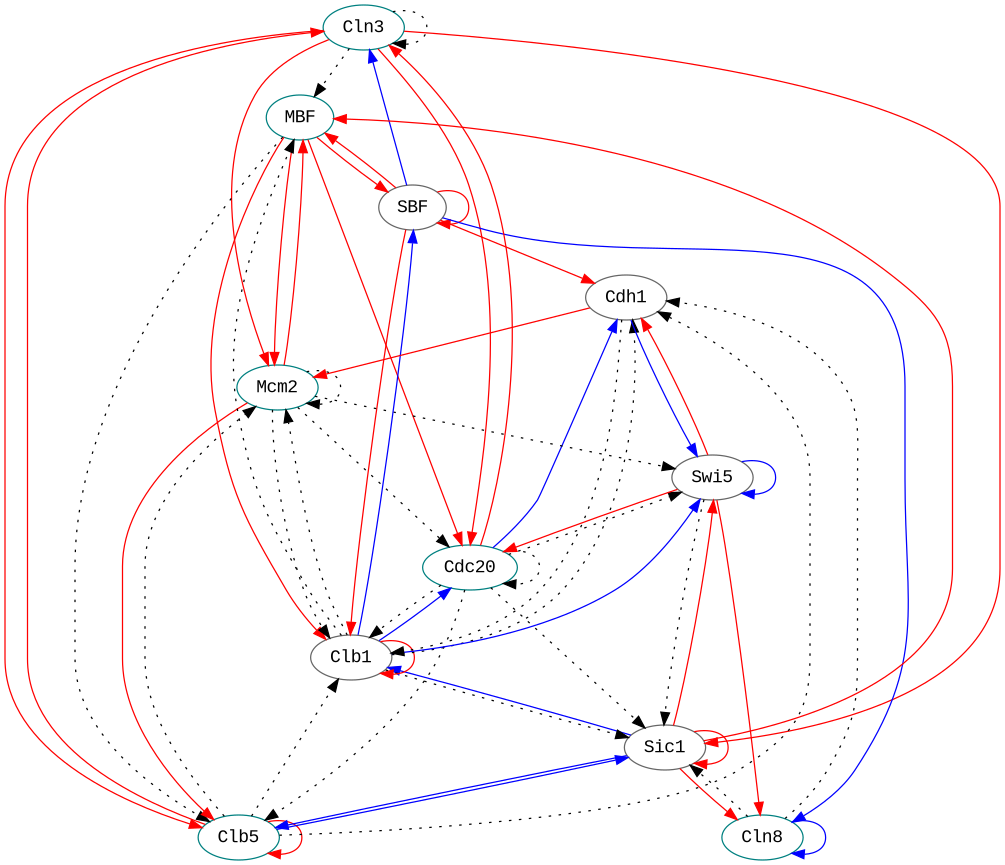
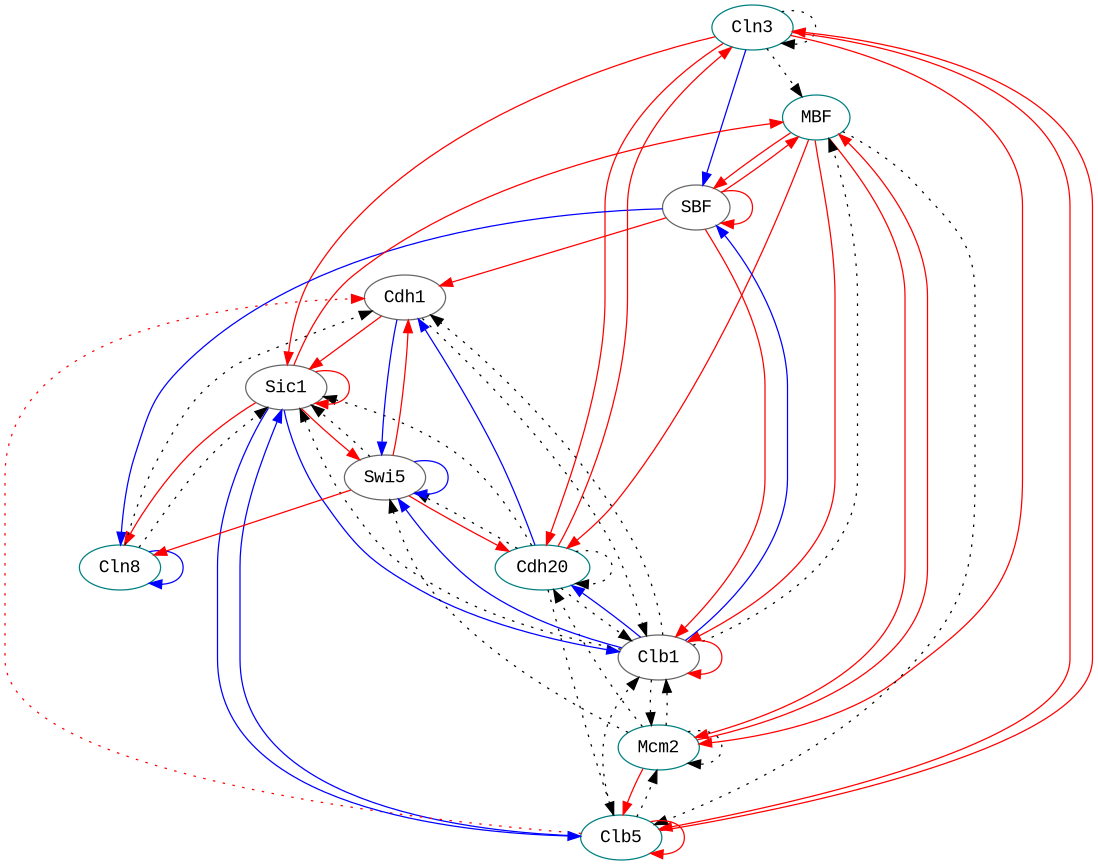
(392, 130) -> (726, 111)
(458, 341) -> (351, 339)
(470, 568) -> (542, 568)
(771, 747) -> (8, 666)
